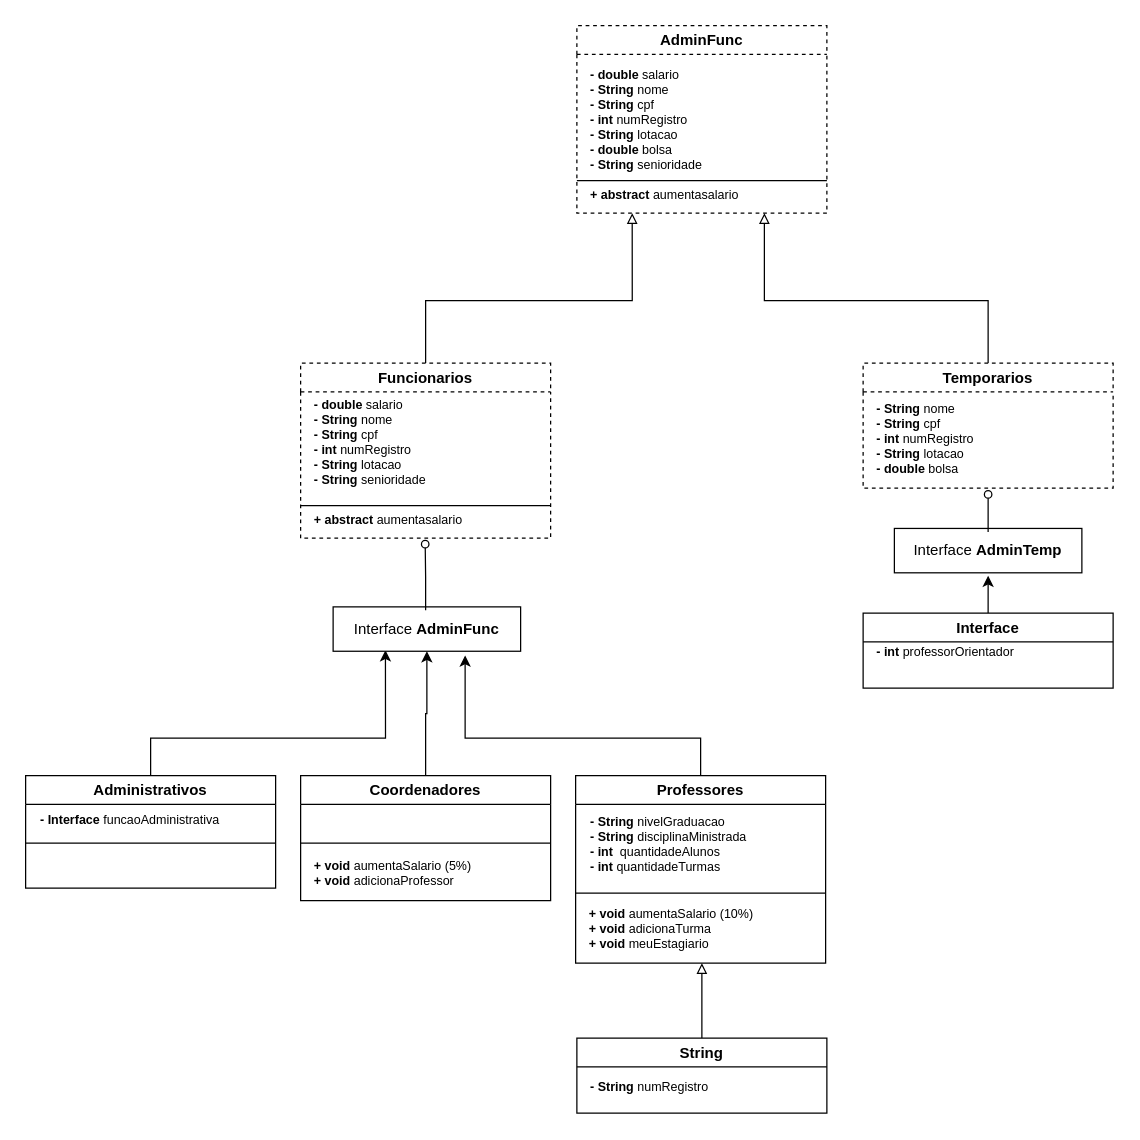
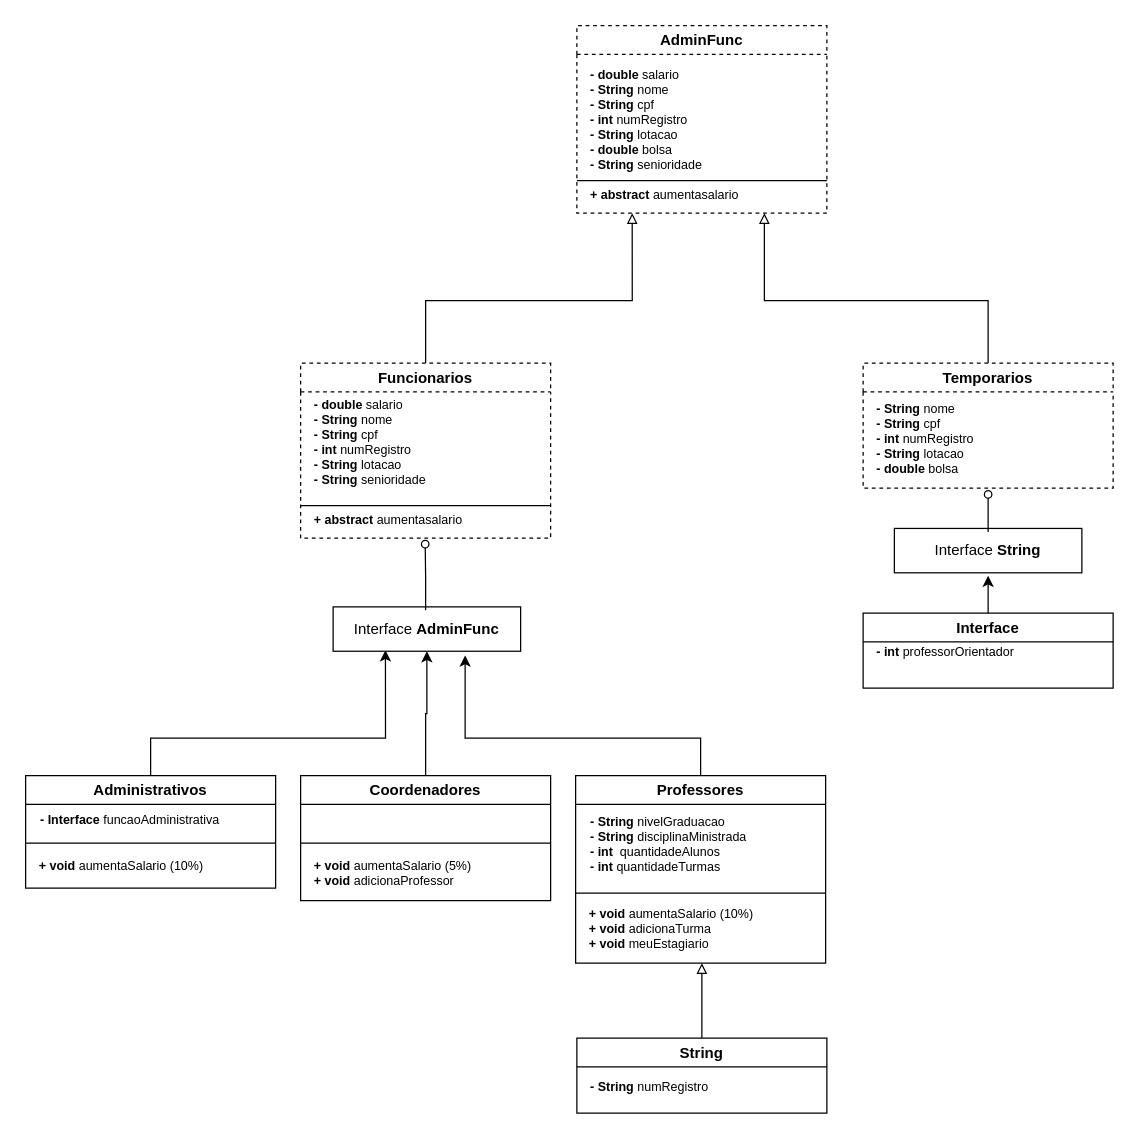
(988, 551) -> (988, 551)
none -> (125, 866)
